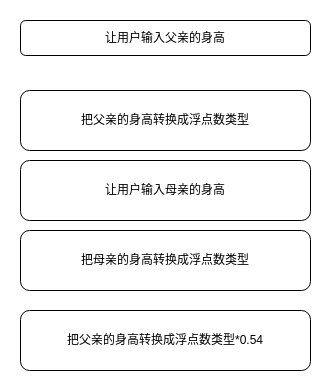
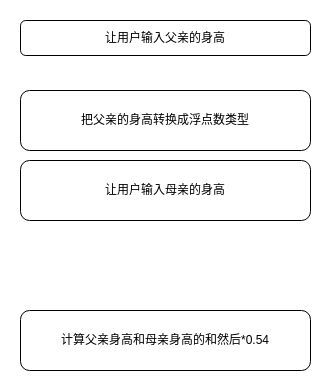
(166, 261) -> none
(166, 341) -> (166, 341)
